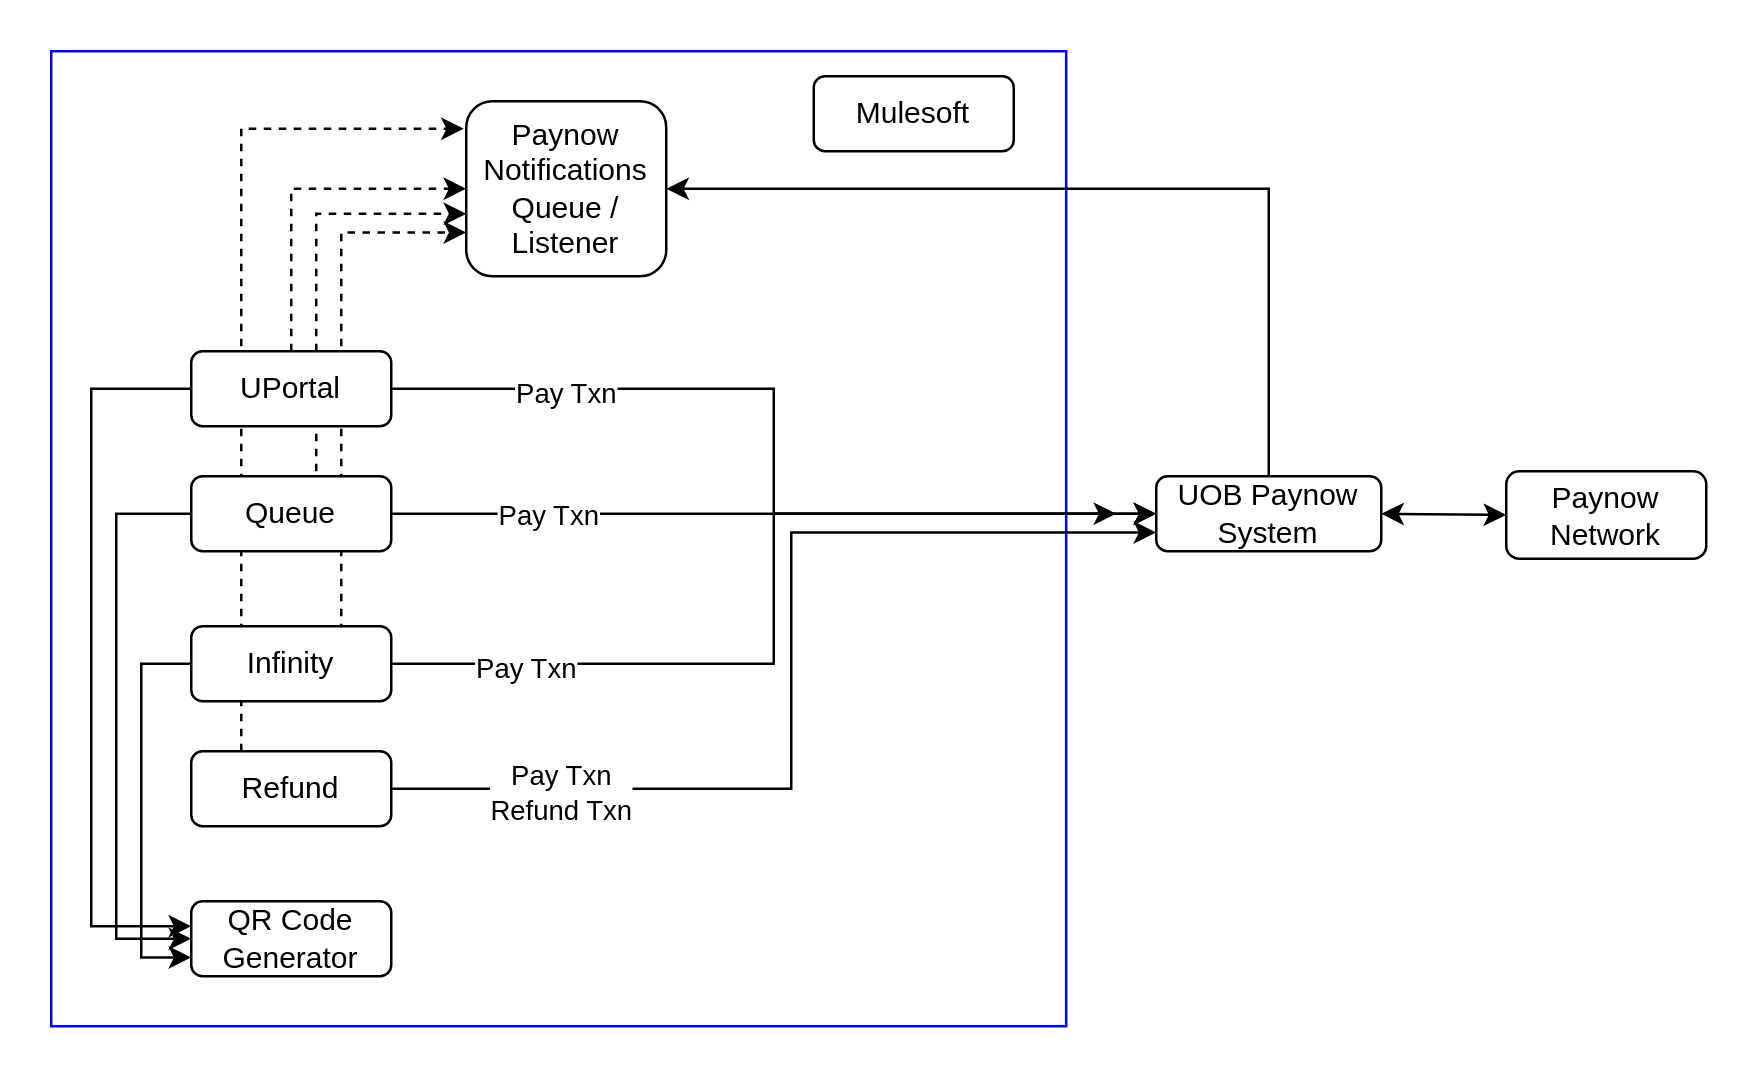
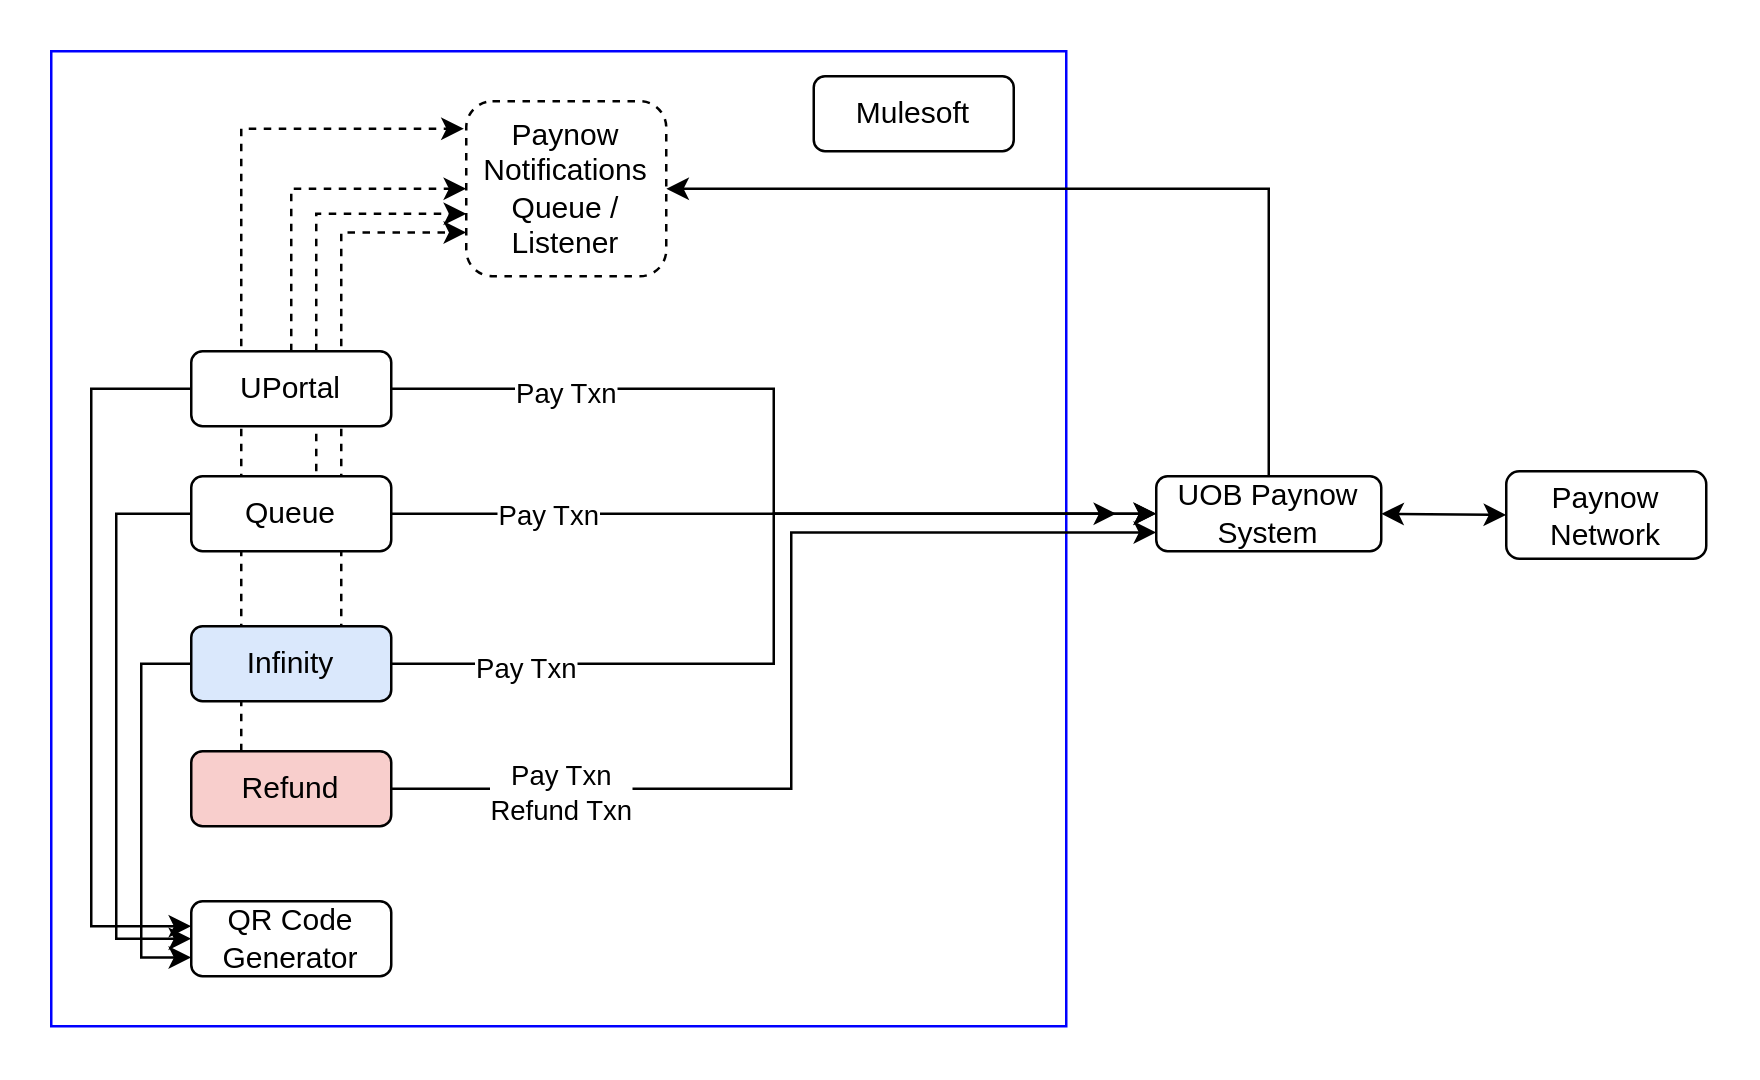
(566, 189) -> (566, 189)
(291, 664) -> (291, 664)
(291, 789) -> (291, 789)
